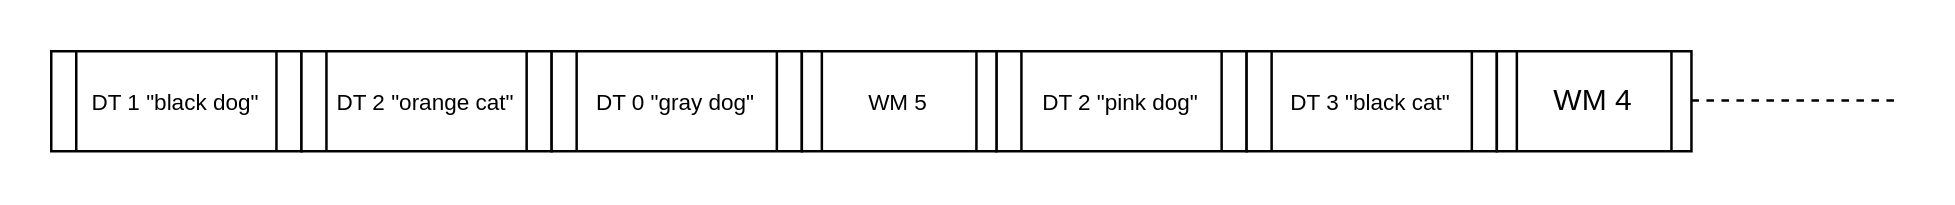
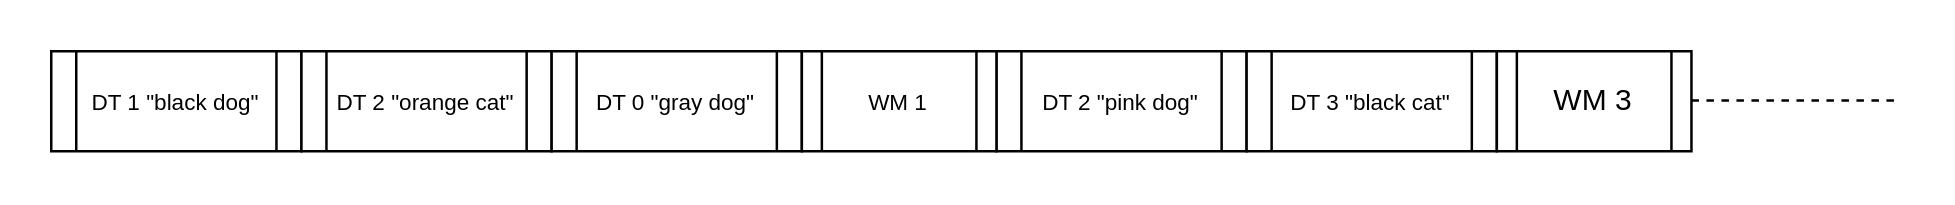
(899, 101) -> (899, 101)
(1594, 101) -> (1594, 101)
